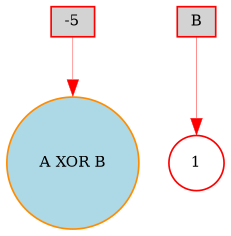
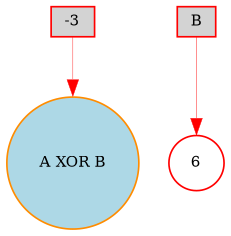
(73, 22) -> (73, 22)
(196, 163) -> (196, 163)
